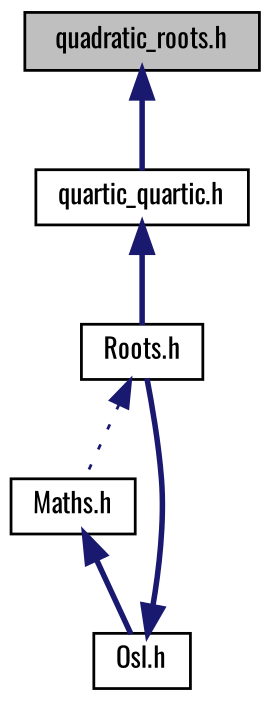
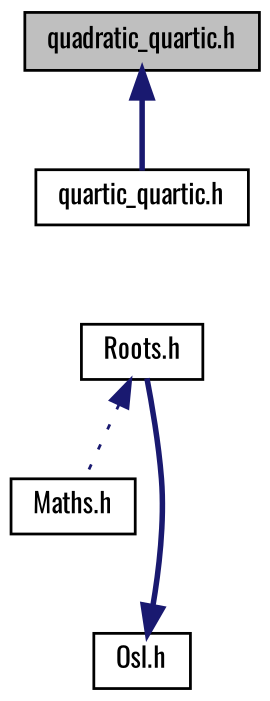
(142, 41) -> (142, 41)
(142, 289) -> none
(114, 596) -> none
